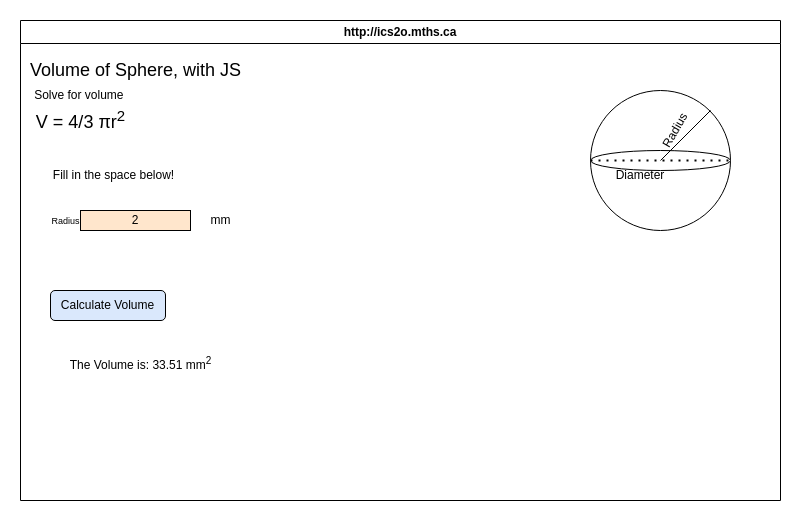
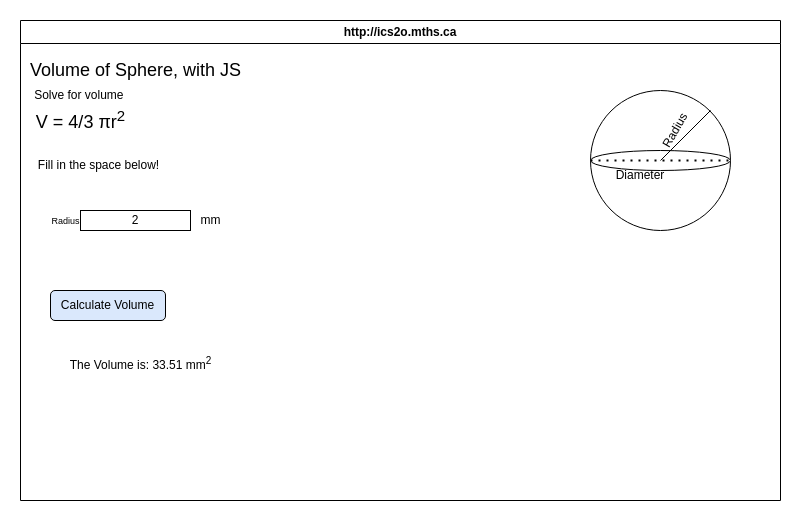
(113, 176) -> (98, 166)
(136, 221) -> (136, 221)
(221, 221) -> (211, 221)
